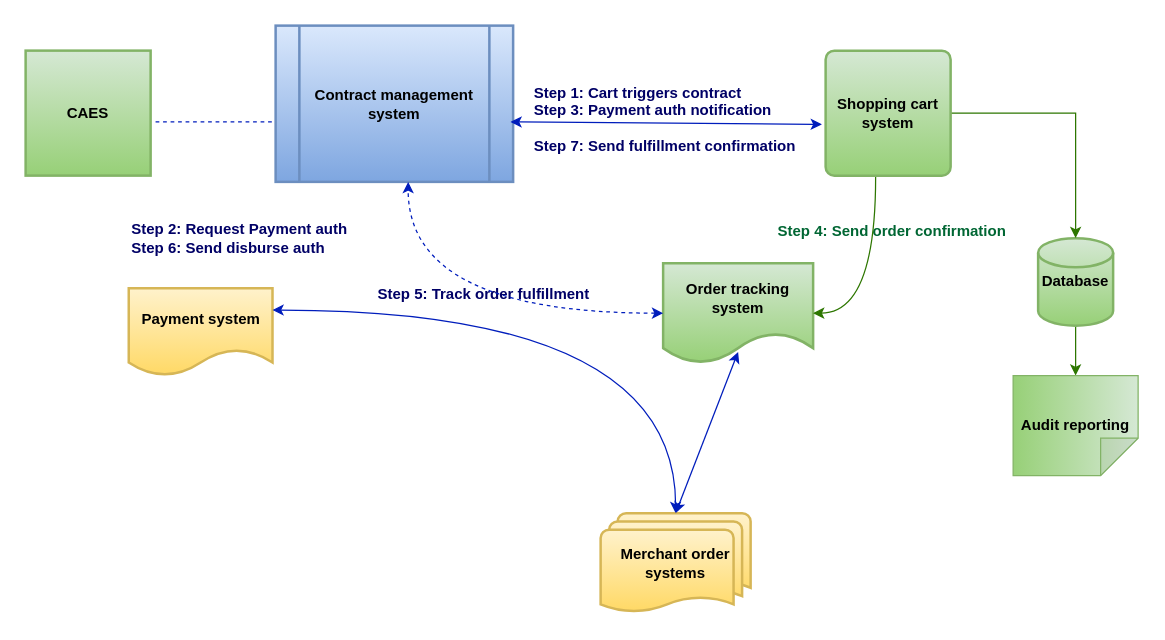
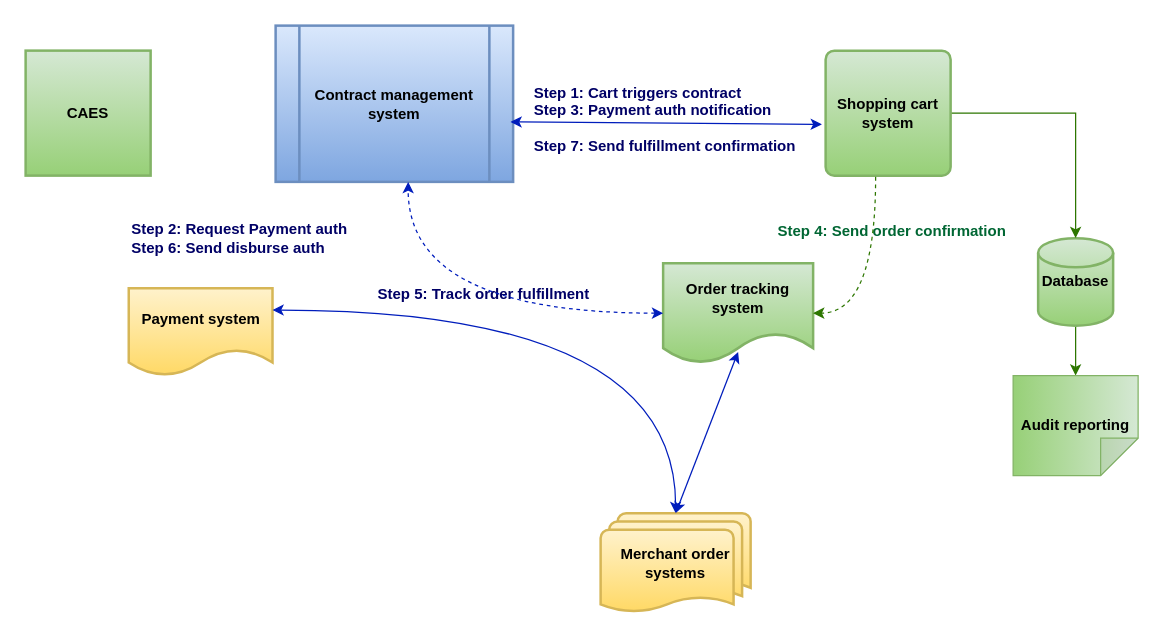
(214, 122) -> none
(869, 256) -> (869, 256)
